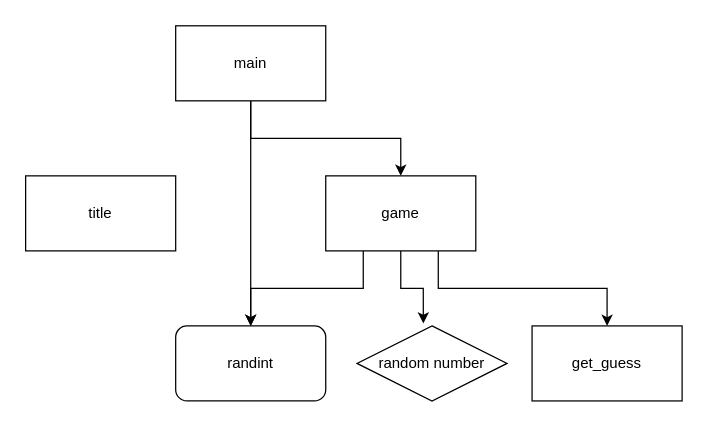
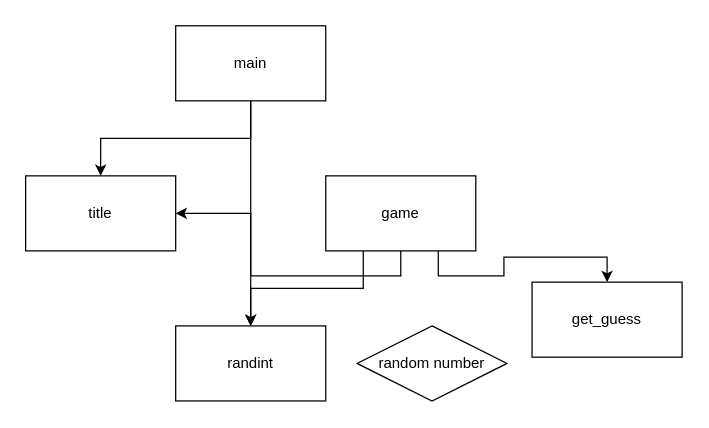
(341, 138) -> (160, 138)
(418, 288) -> (329, 276)
(251, 363) -> (251, 363)
(607, 363) -> (607, 319)
